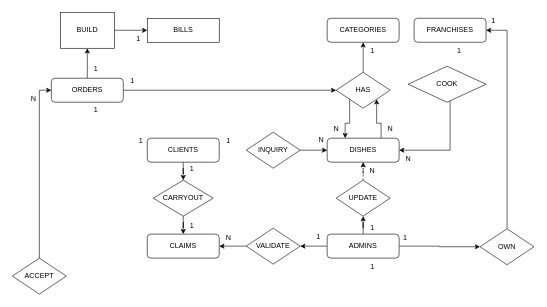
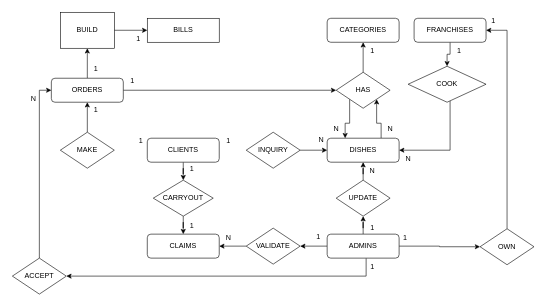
none -> (447, 56)
none -> (87, 131)
none -> (87, 150)
(363, 169) -> (363, 169)
none -> (71, 276)
